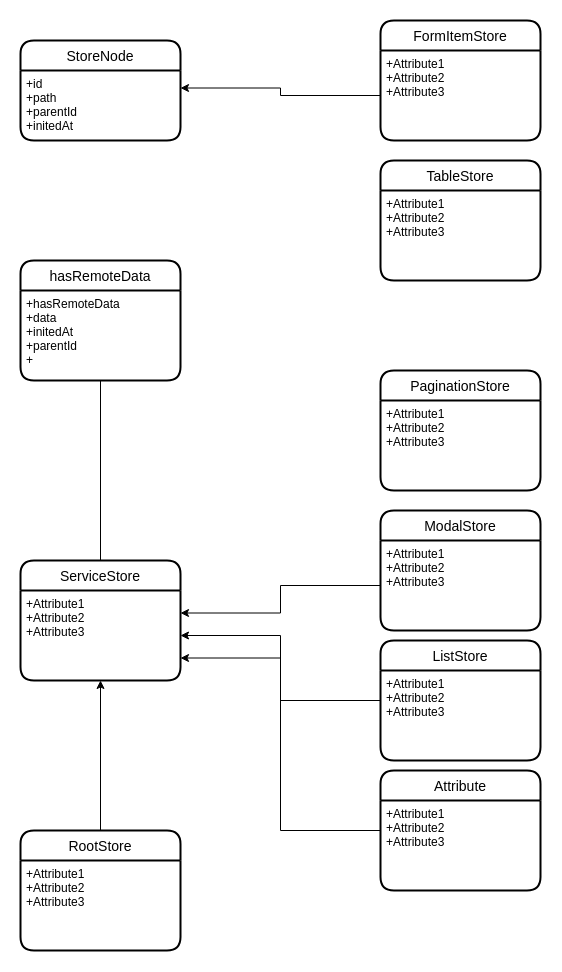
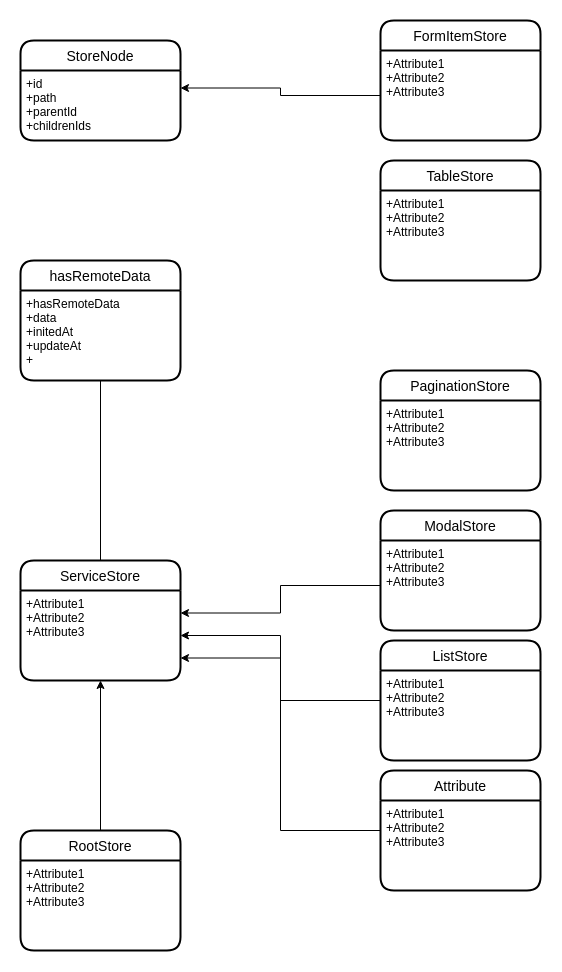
(35, 84) -> (35, 84)
(73, 304) -> (73, 304)
